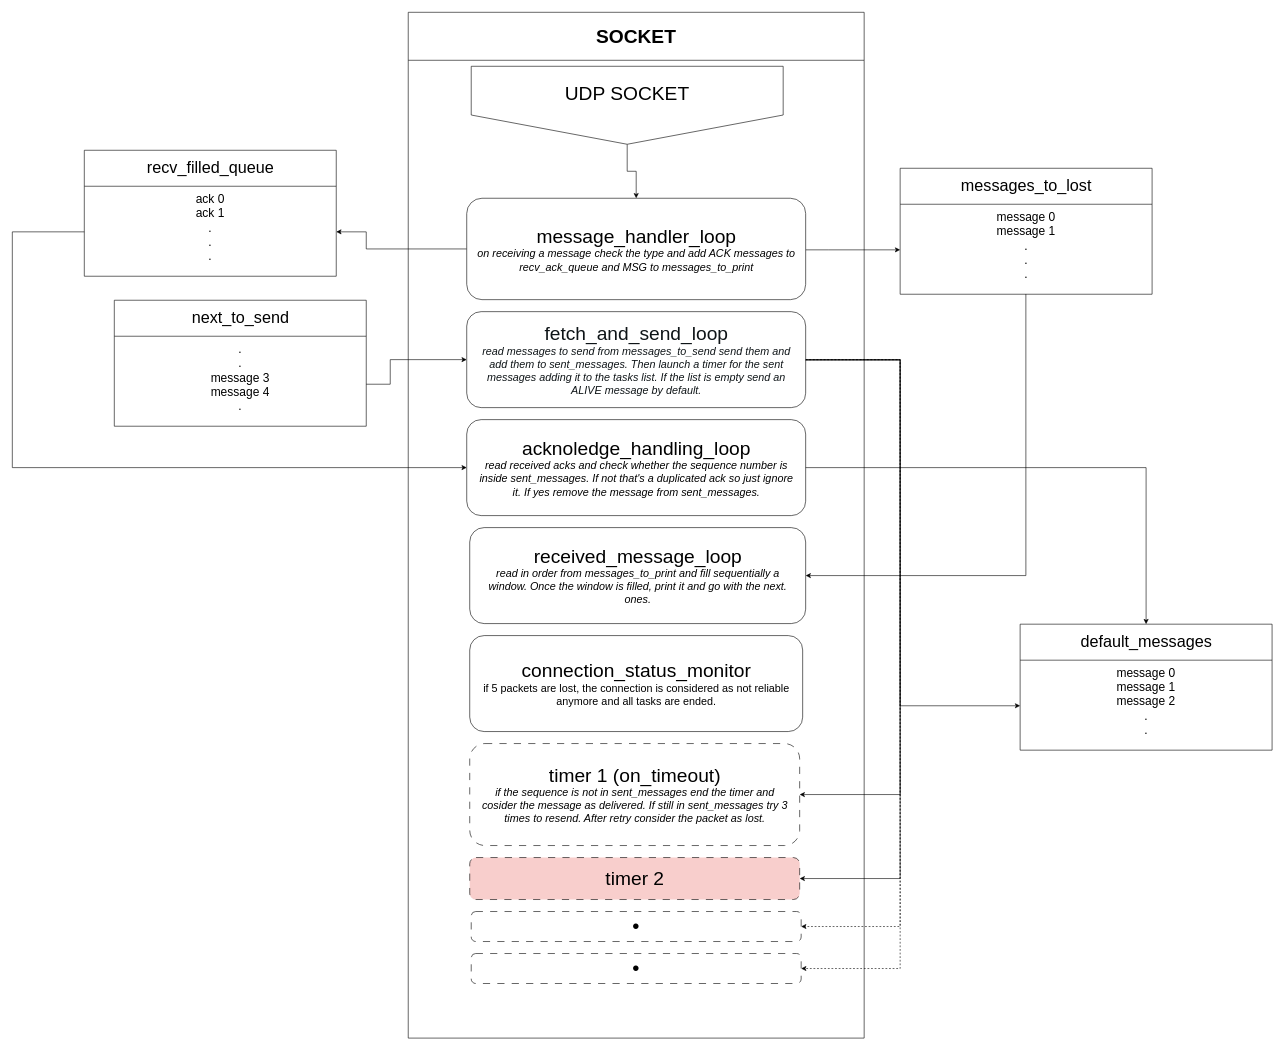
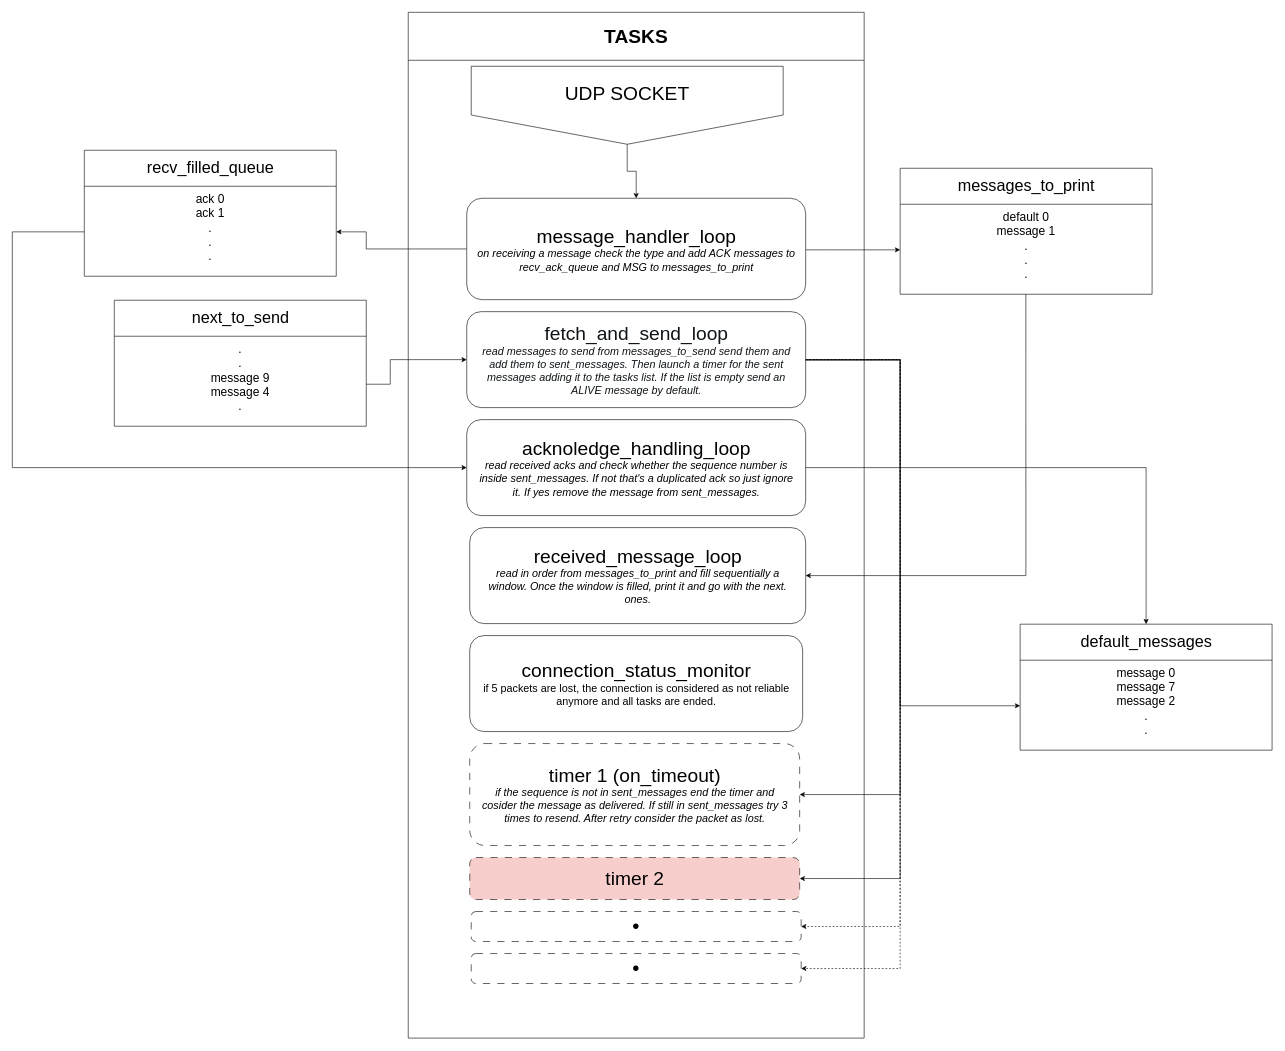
(636, 36) -> (636, 36)
(1027, 186) -> (1027, 186)
(1026, 231) -> (1026, 231)
(240, 363) -> (240, 363)
(1146, 687) -> (1146, 687)
